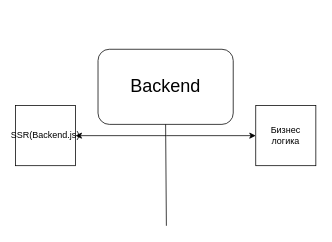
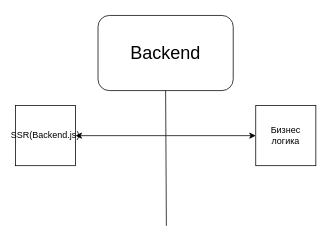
(165, 87) -> (165, 53)
